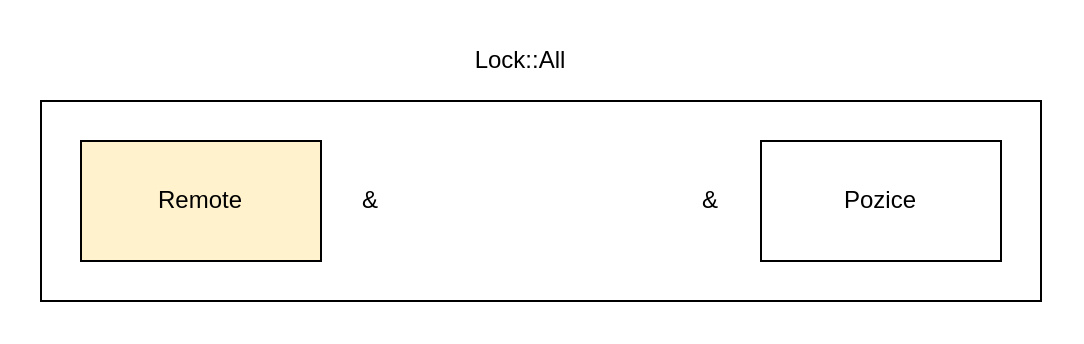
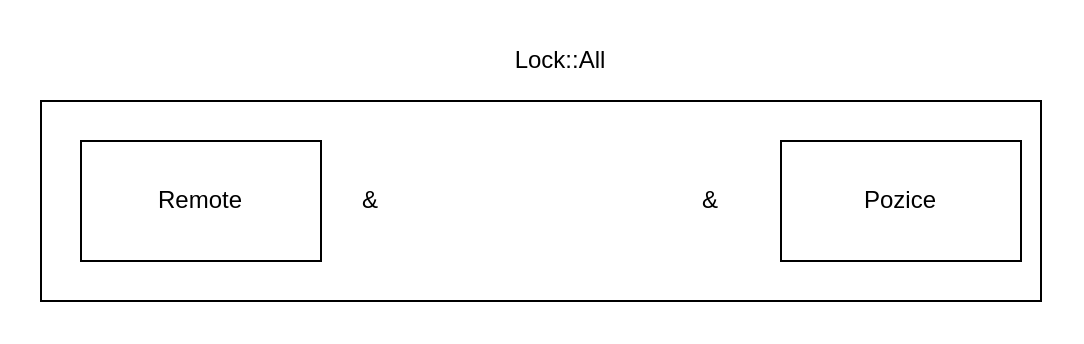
(521, 61) -> (561, 61)
(201, 201) -> (201, 201)
(881, 201) -> (901, 201)
